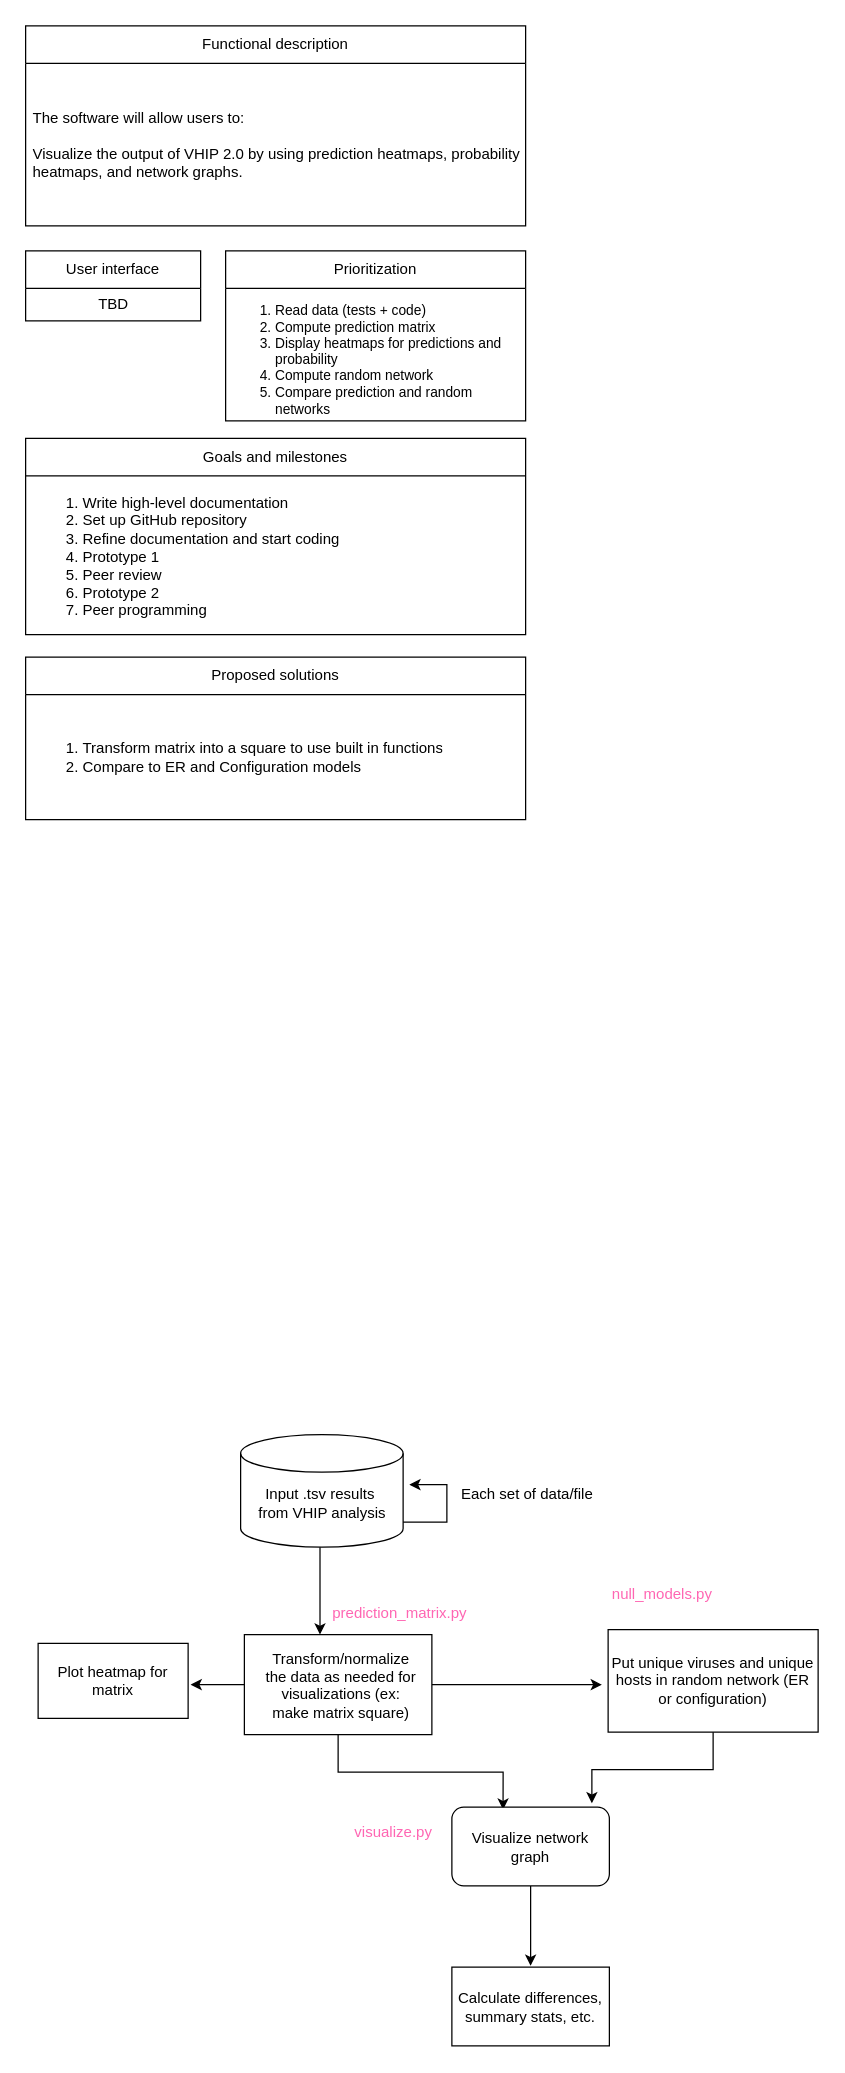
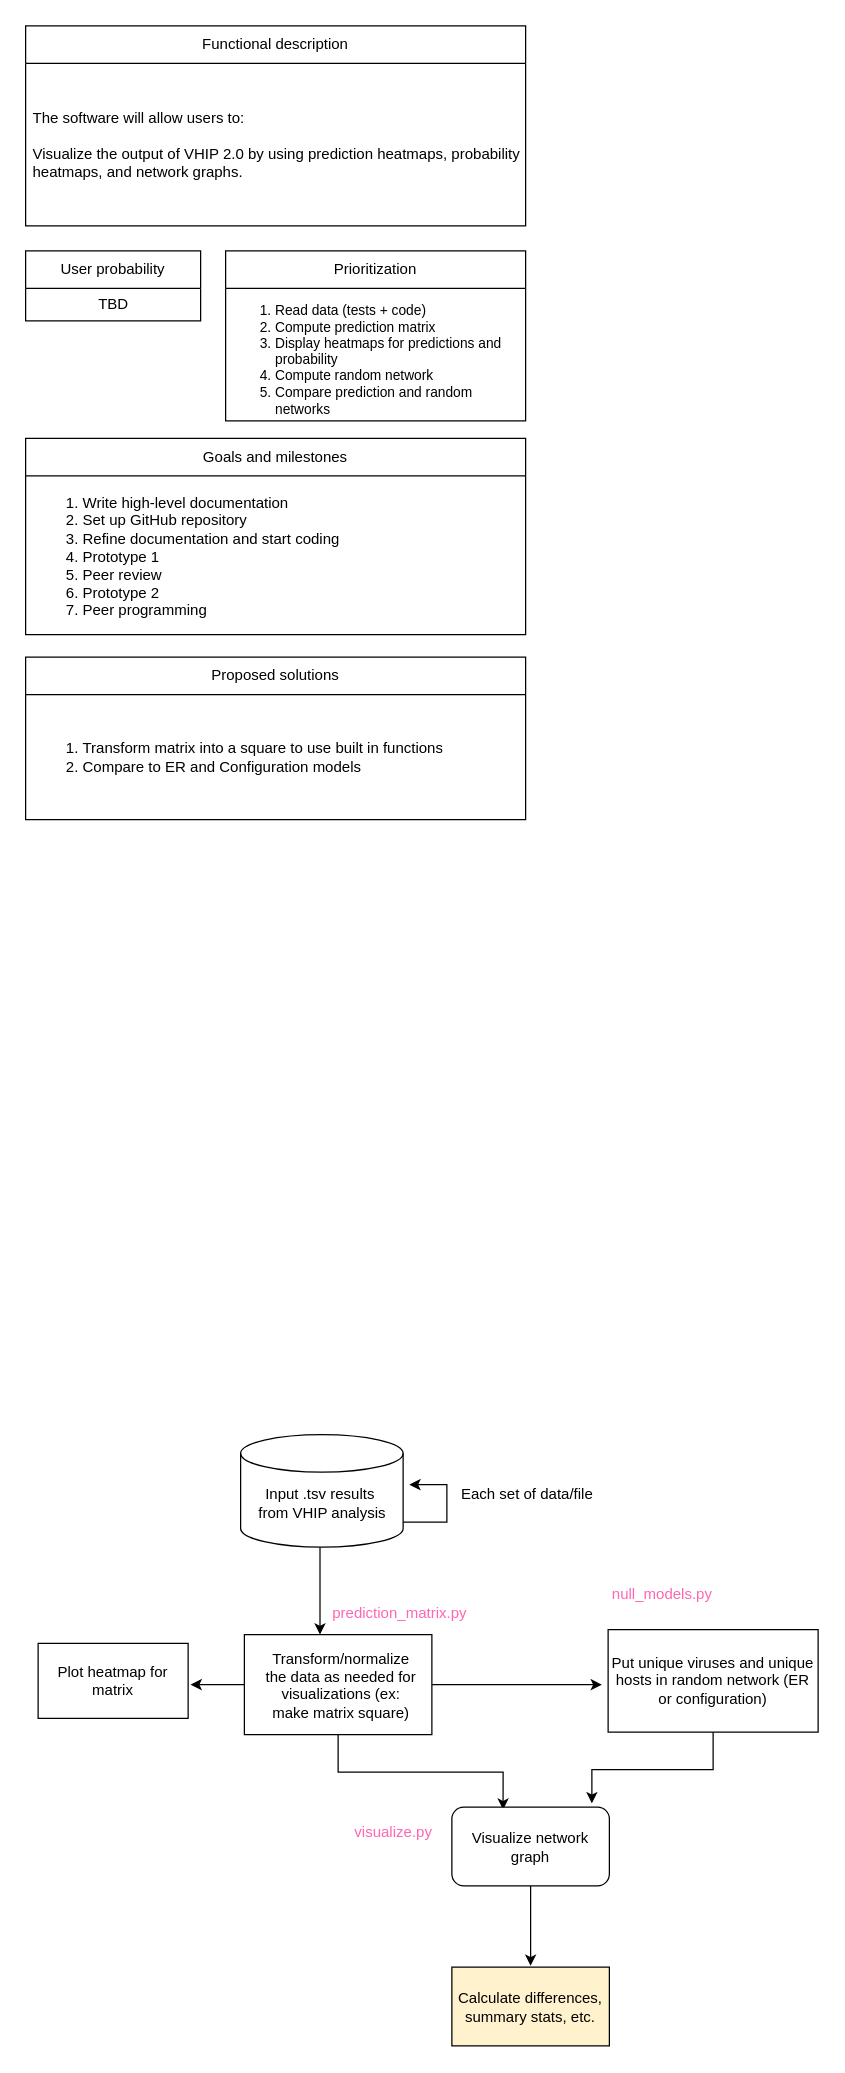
(113, 269) -> (113, 269)
(531, 2006) -> (531, 2006)
